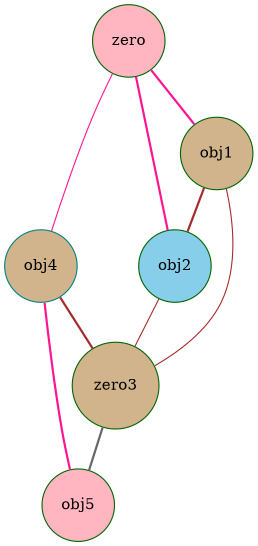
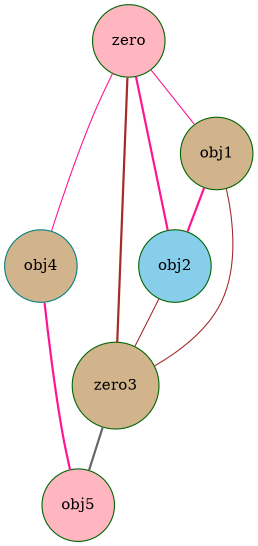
(173, 97) -> (173, 97)
(196, 210) -> (196, 210)
(76, 323) -> (122, 210)
